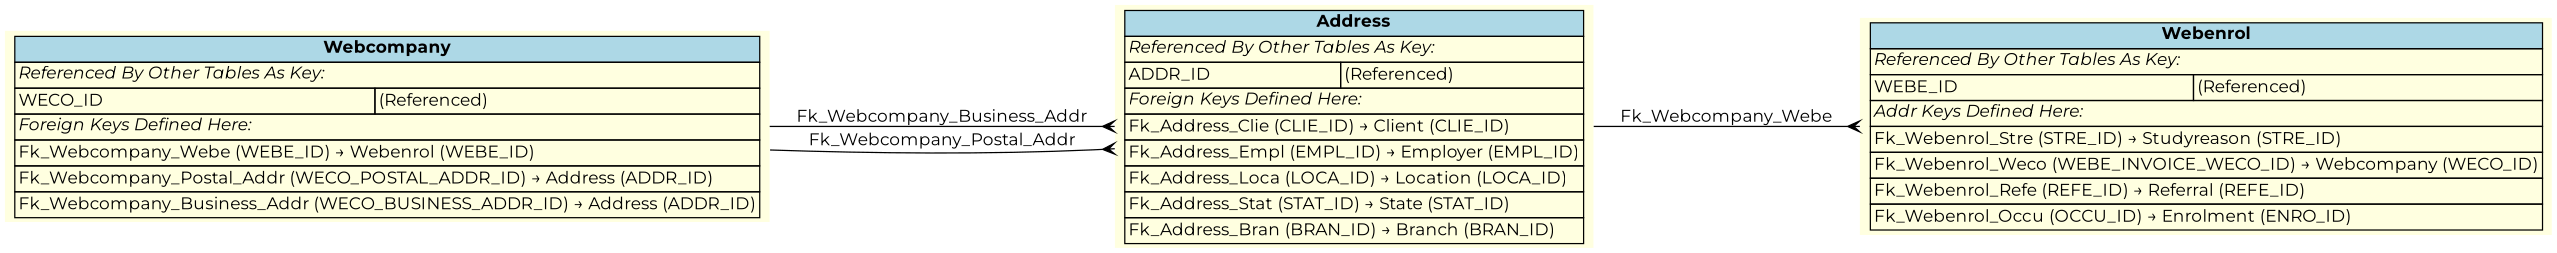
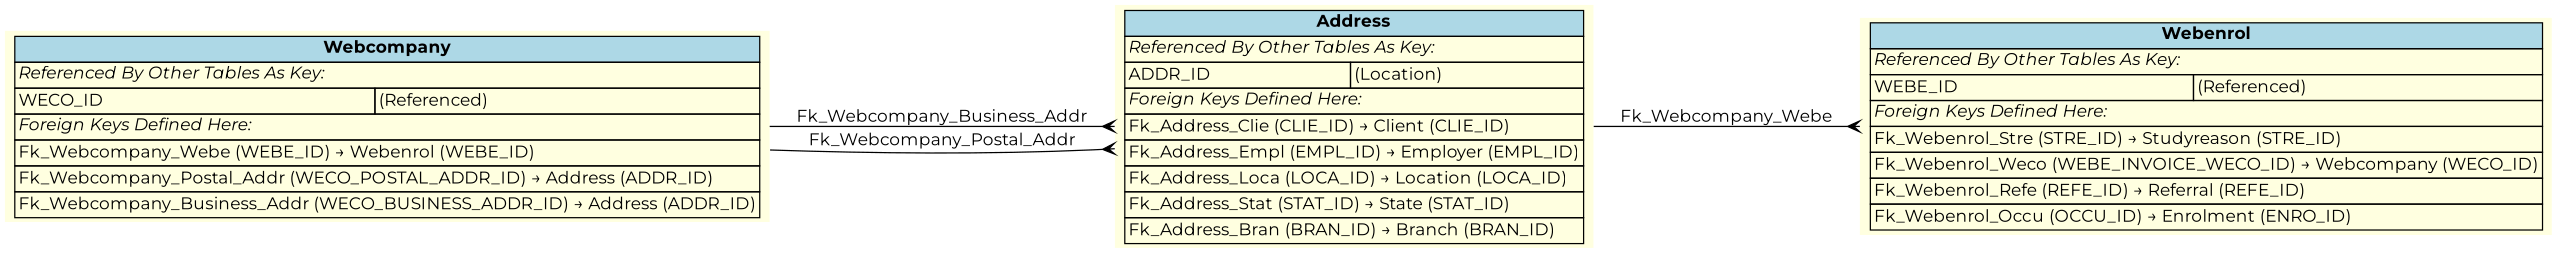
(1399, 75) -> (1399, 75)
(1979, 112) -> (1991, 112)
